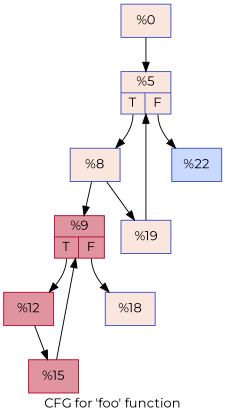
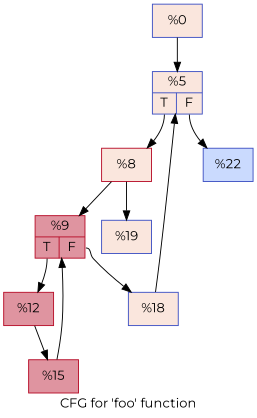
(95, 165) -> (127, 165)
(146, 172) -> (166, 208)
